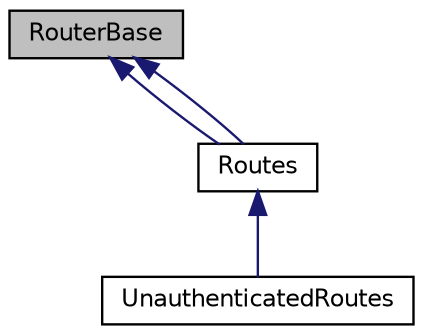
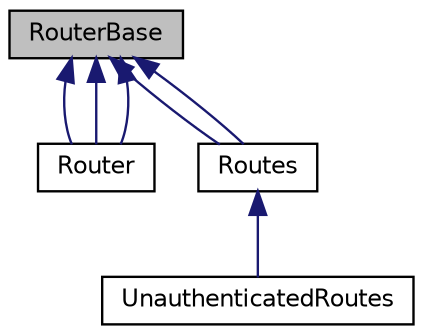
none -> (96, 168)
